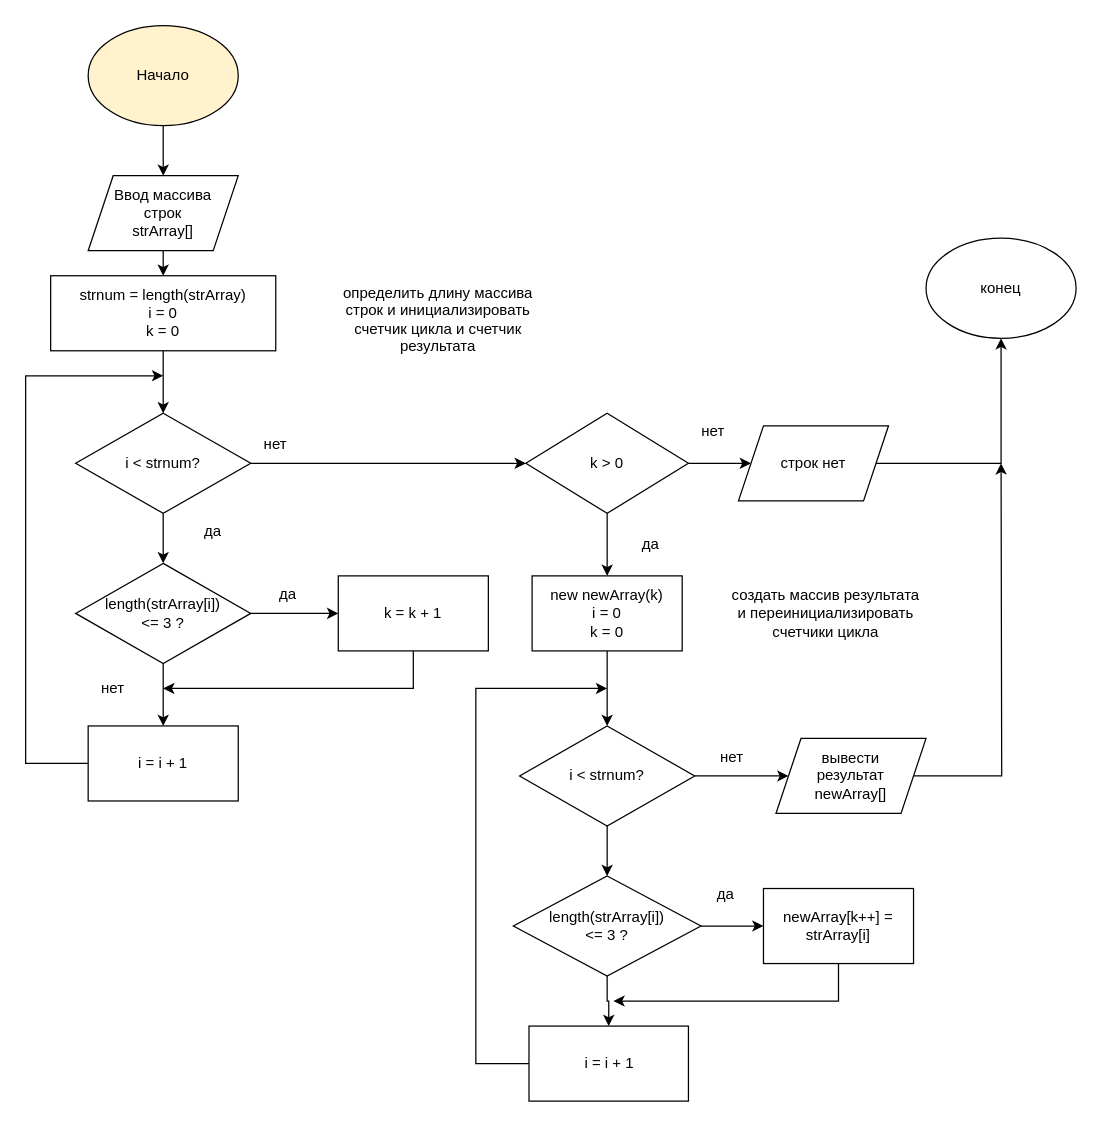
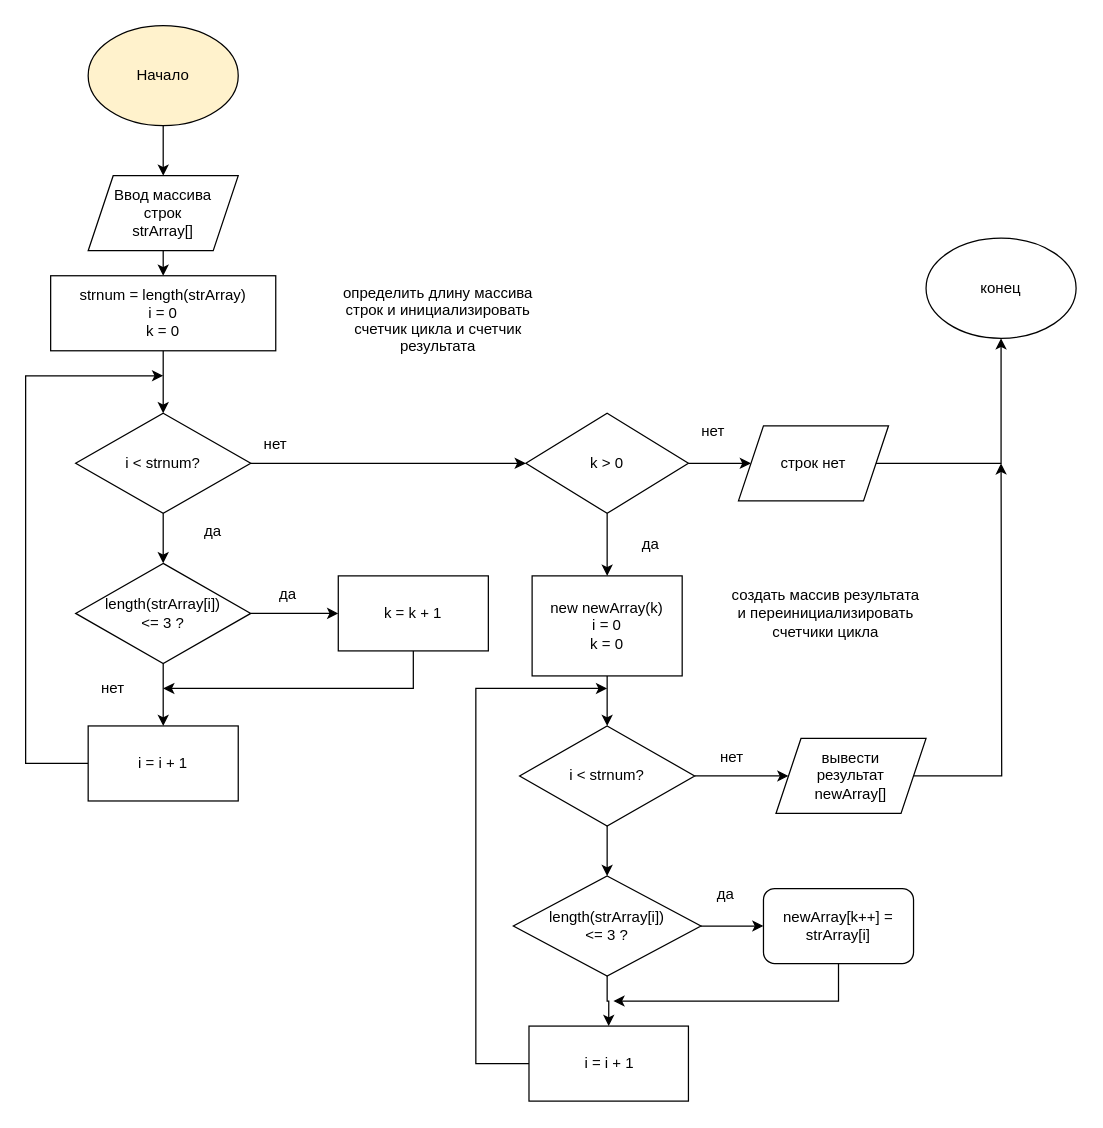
(607, 613) -> (607, 626)
(838, 926) -> (838, 926)
